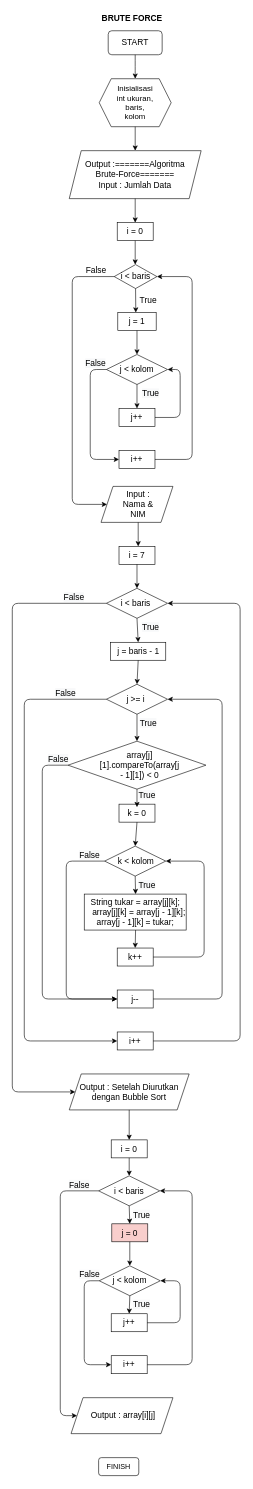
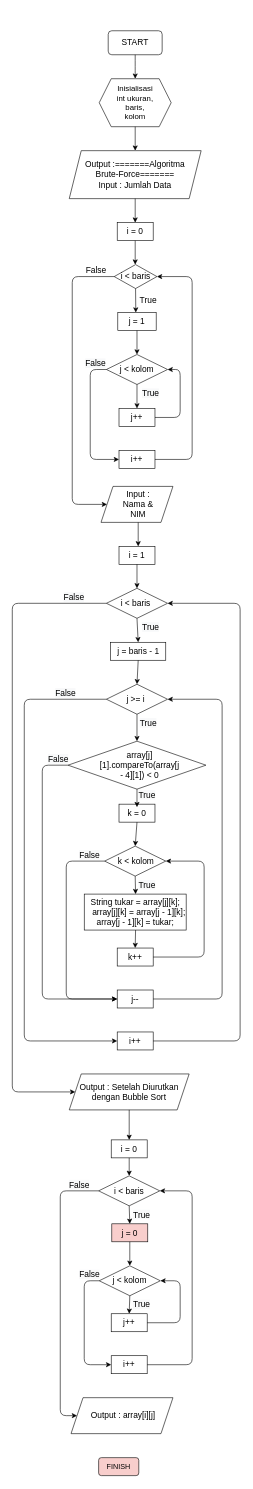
(132, 18) -> none
(137, 555) -> (137, 555)
(140, 765) -> (140, 765)
(119, 1467) -> (119, 1467)
